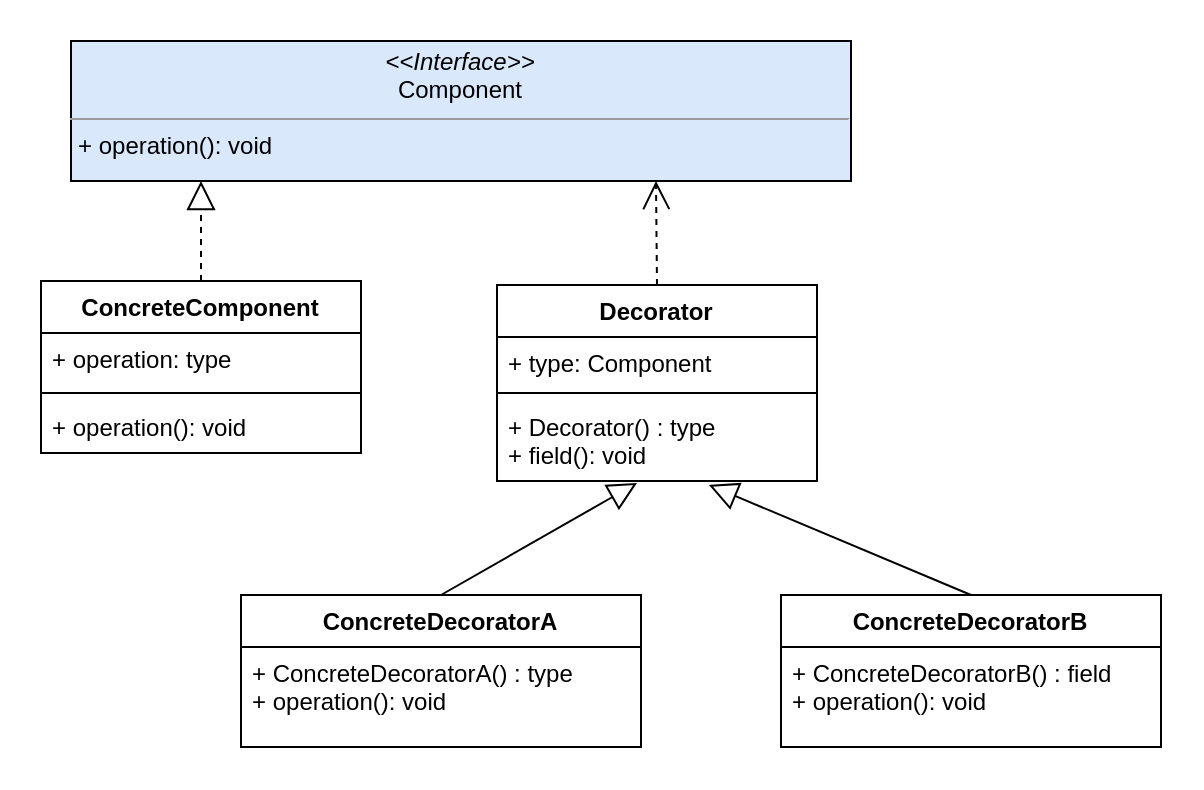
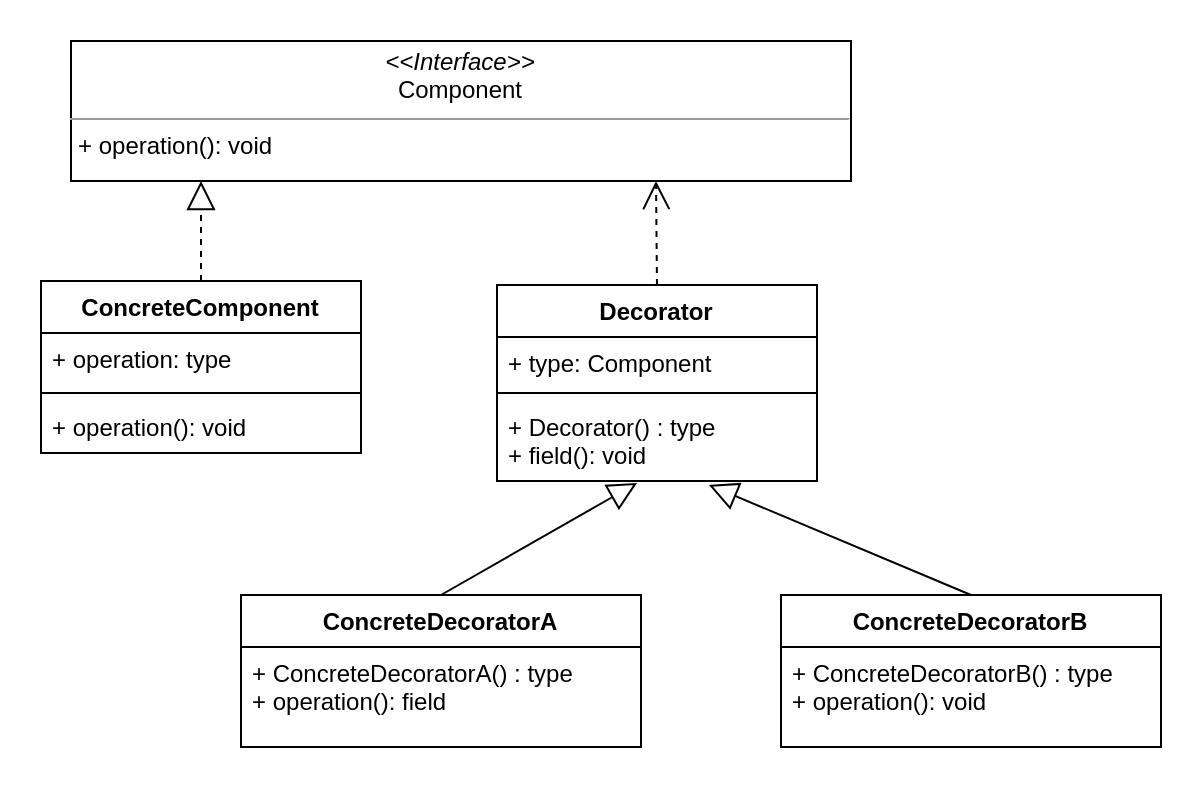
(461, 111) -> (461, 111)
(441, 674) -> (441, 674)
(981, 674) -> (981, 674)
